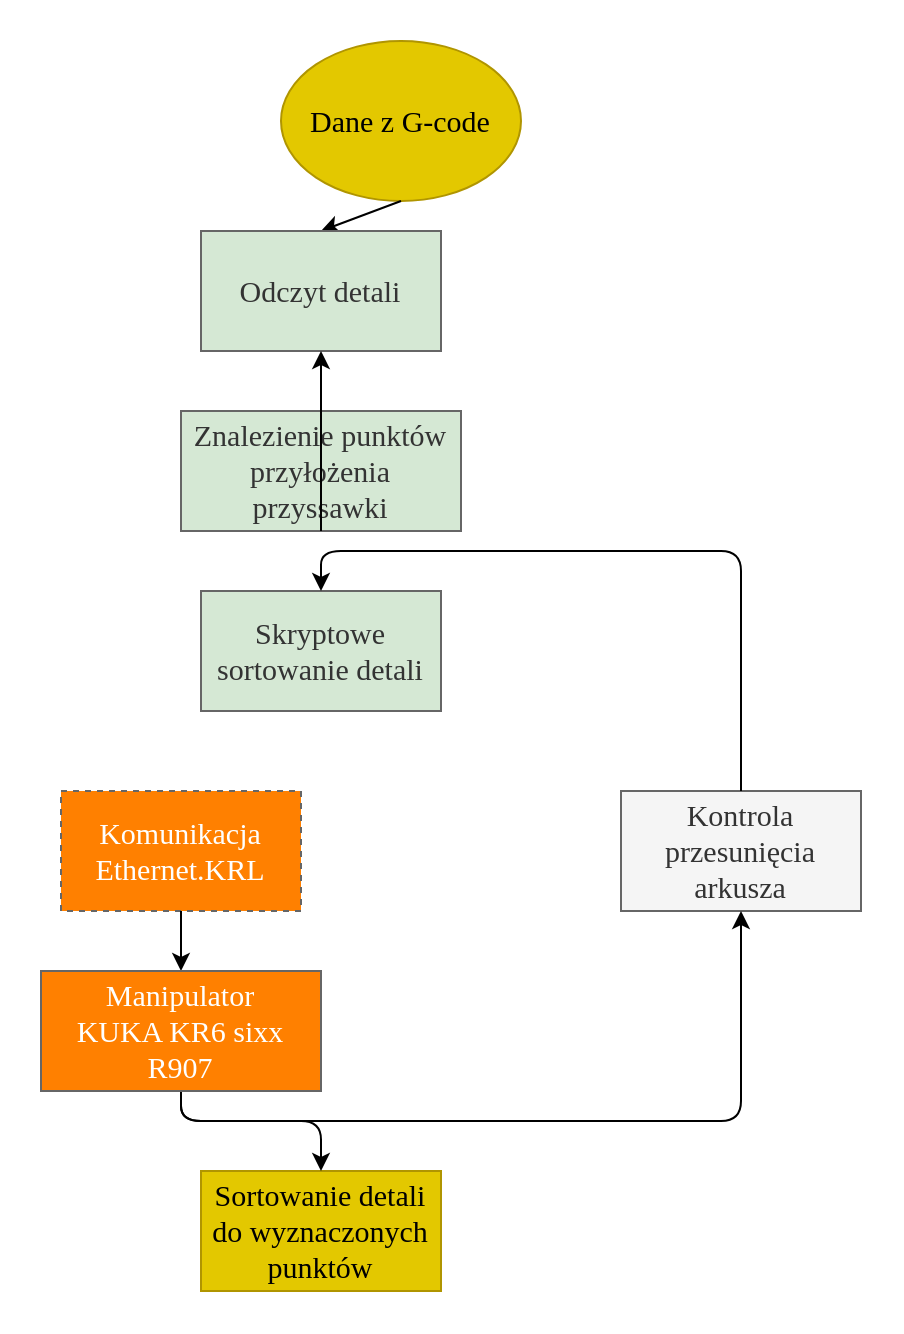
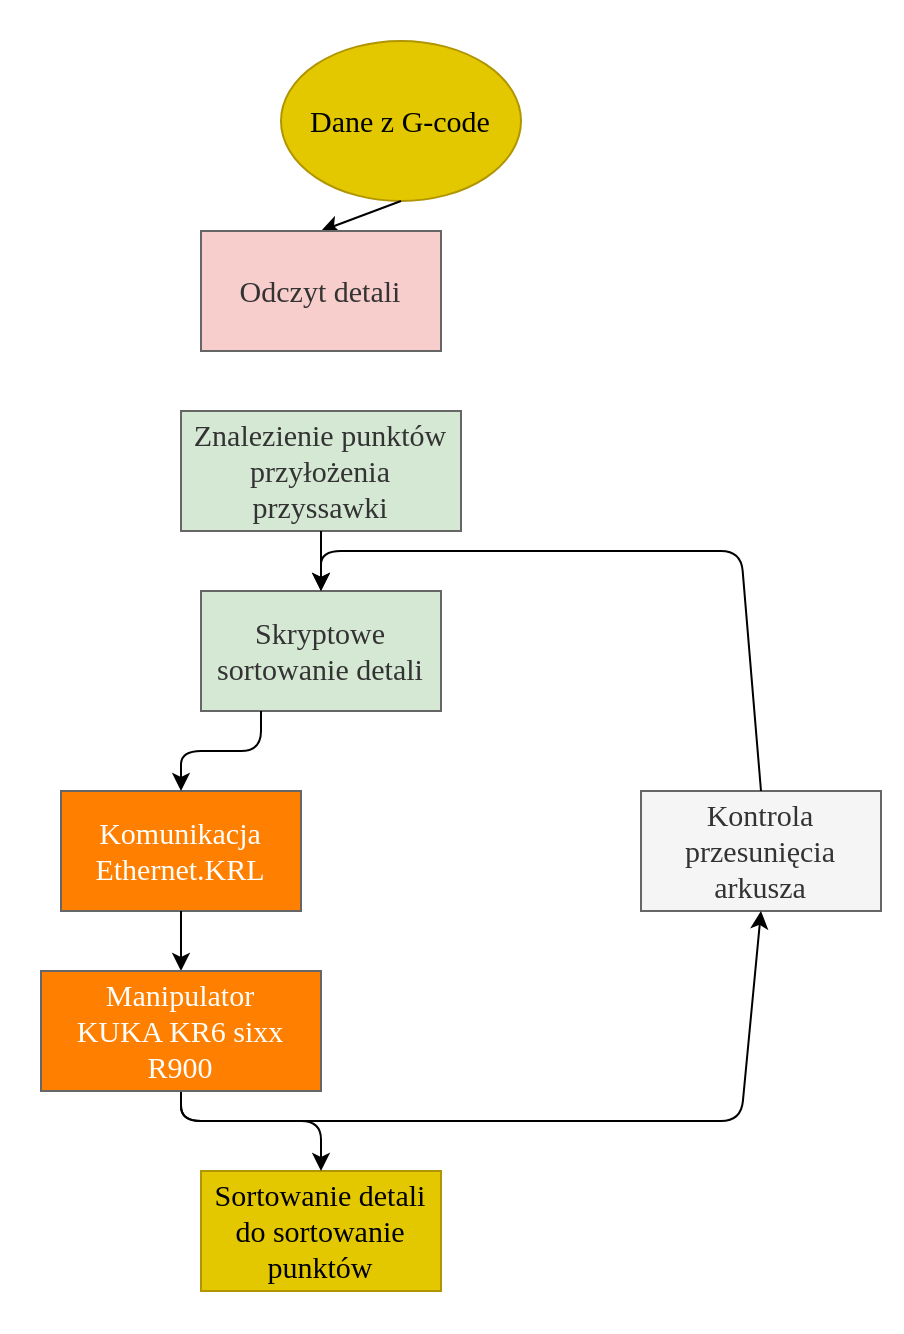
(321, 291) -> (321, 291)
(321, 448) -> (321, 543)
none -> (226, 751)
(181, 851) -> (181, 851)
(741, 851) -> (761, 851)
(181, 1031) -> (181, 1031)
(321, 1231) -> (321, 1231)
